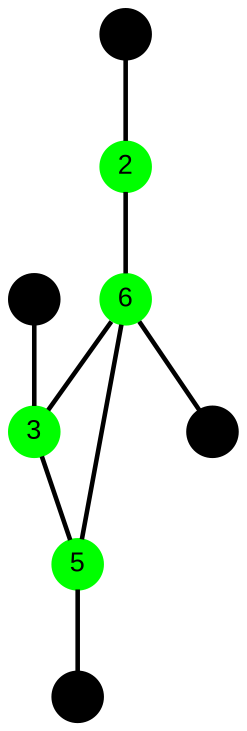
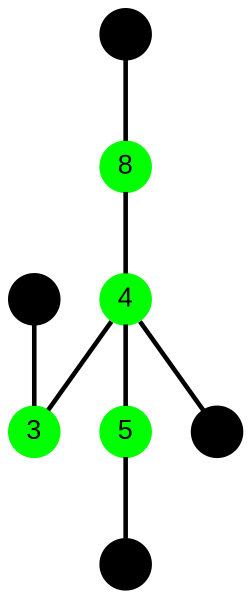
(126, 167) -> (126, 167)
(126, 299) -> (126, 299)
(56, 498) -> none
